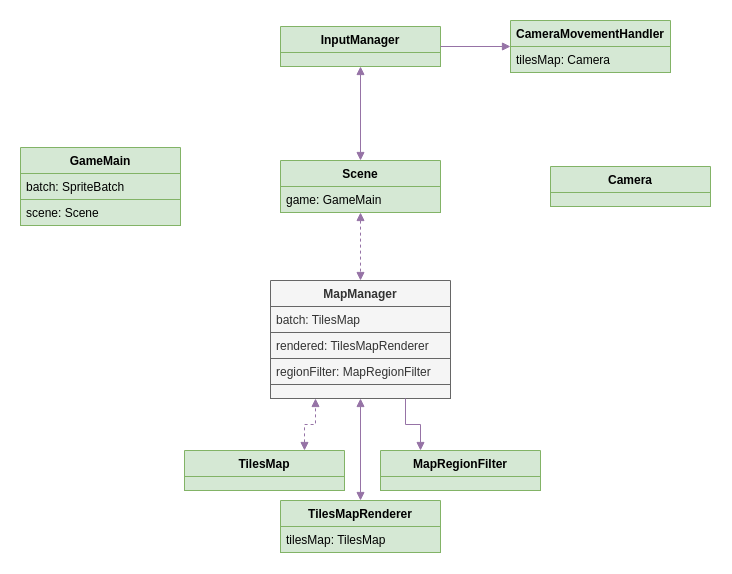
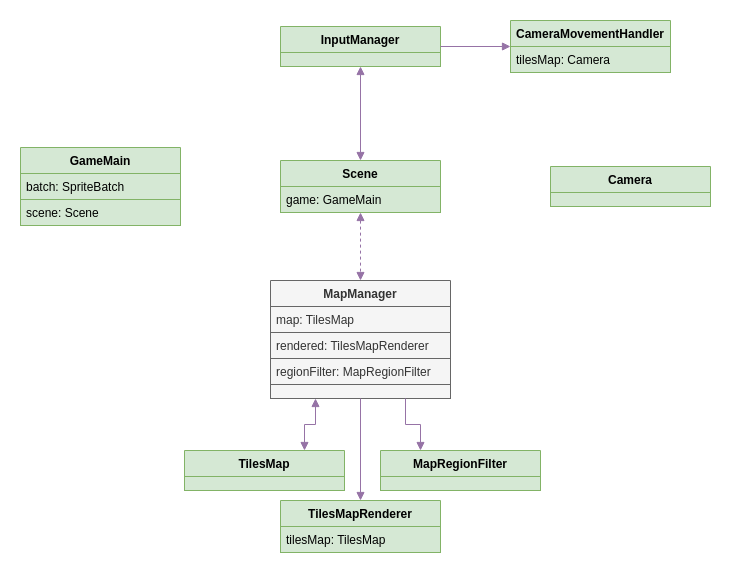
(320, 320) -> (313, 320)
(361, 408) -> (361, 404)
(311, 425) -> (311, 425)
